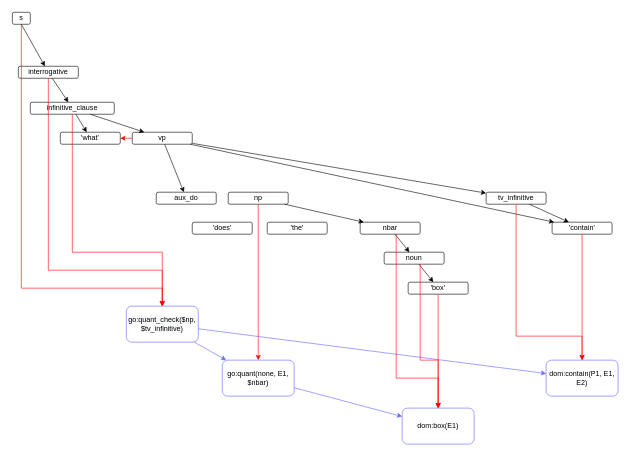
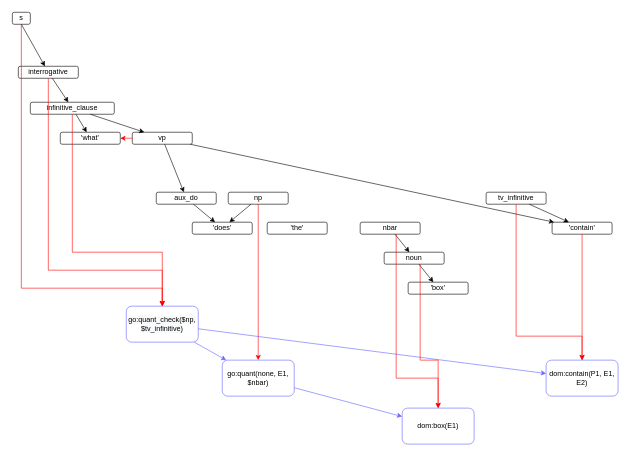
(337, 168) -> none
none -> (204, 213)
(324, 213) -> (242, 212)
(438, 326) -> none
